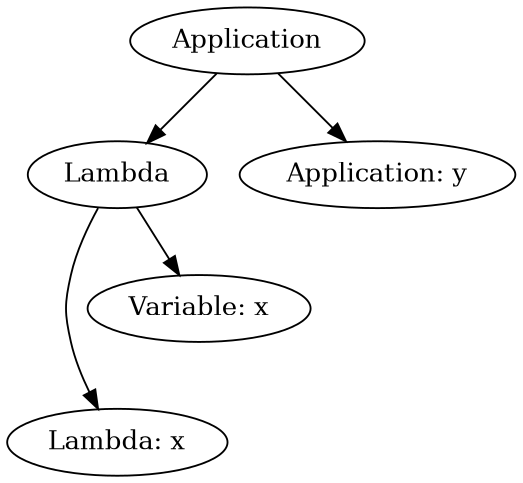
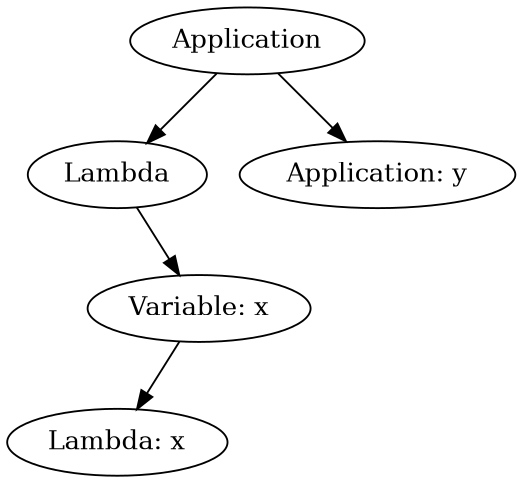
(67, 299) -> (163, 367)
